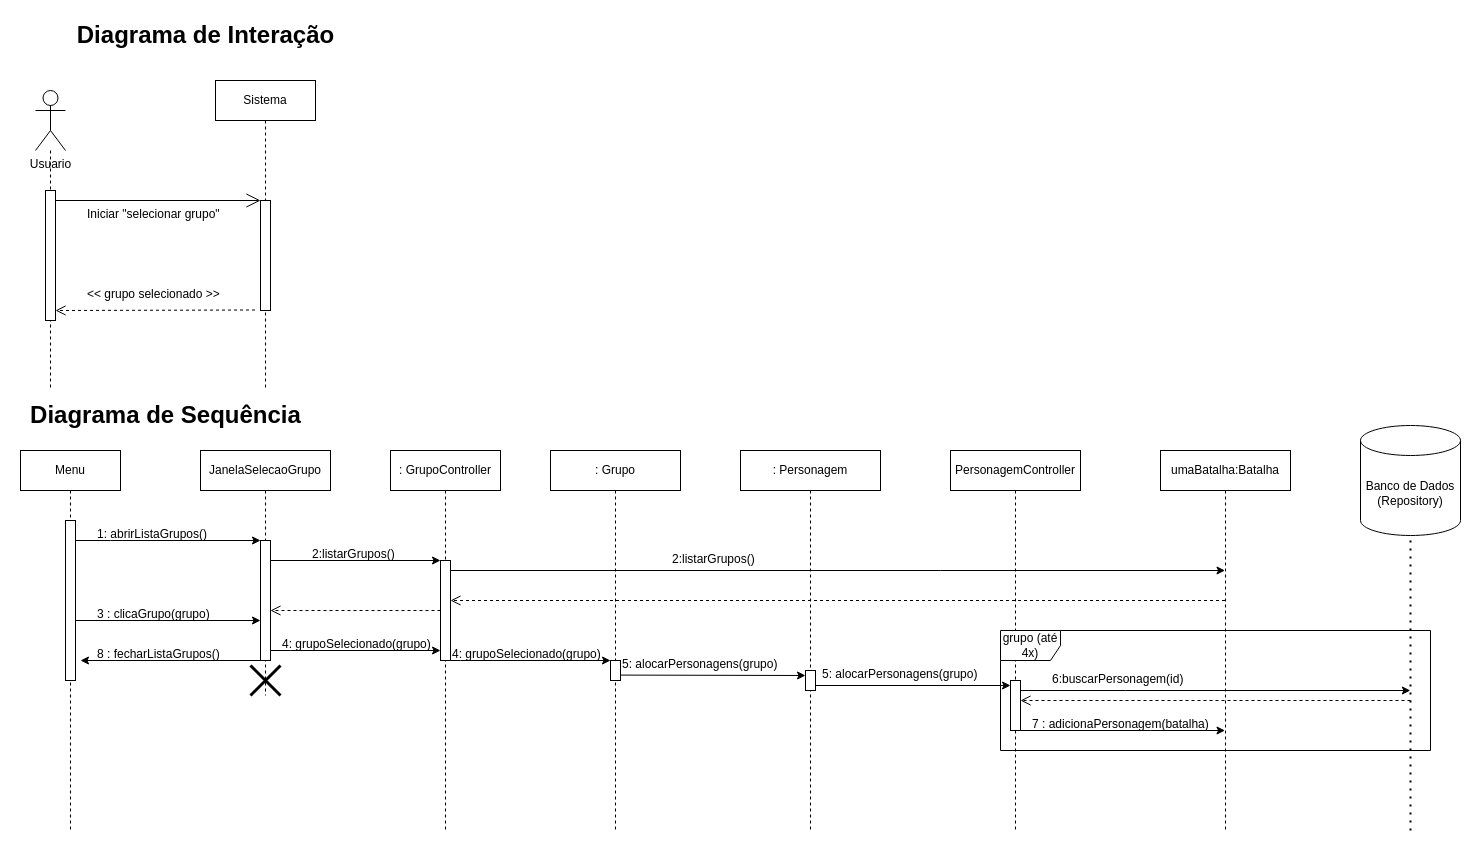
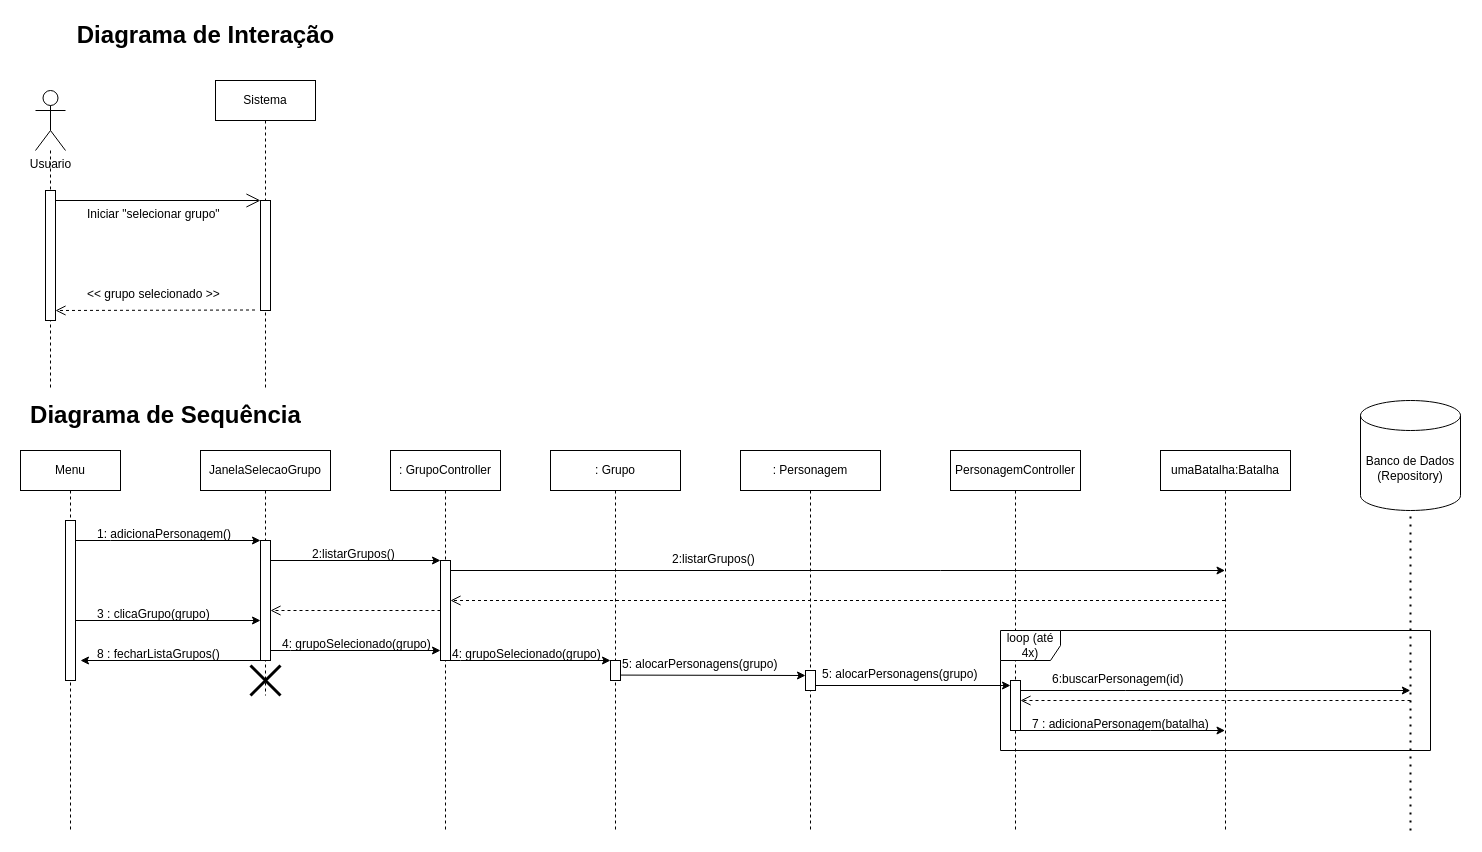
(1411, 481) -> (1411, 456)
(162, 535) -> (167, 542)
(1031, 646) -> (1031, 646)
